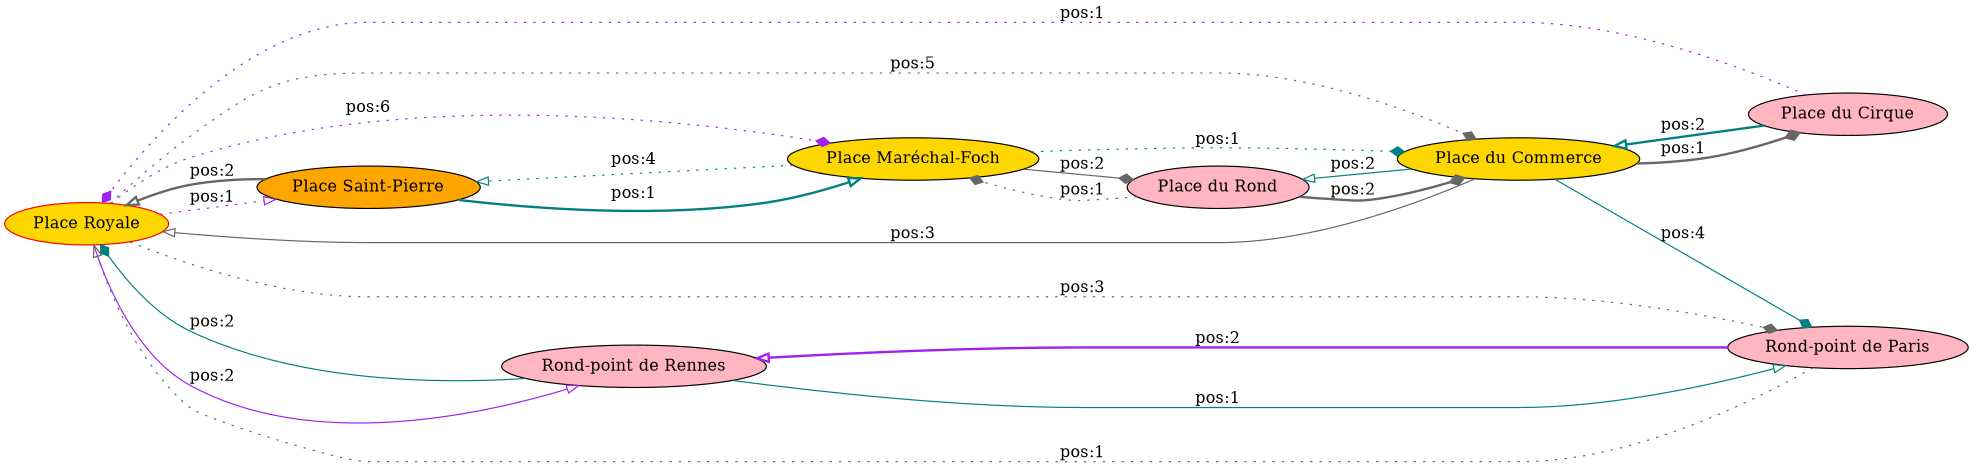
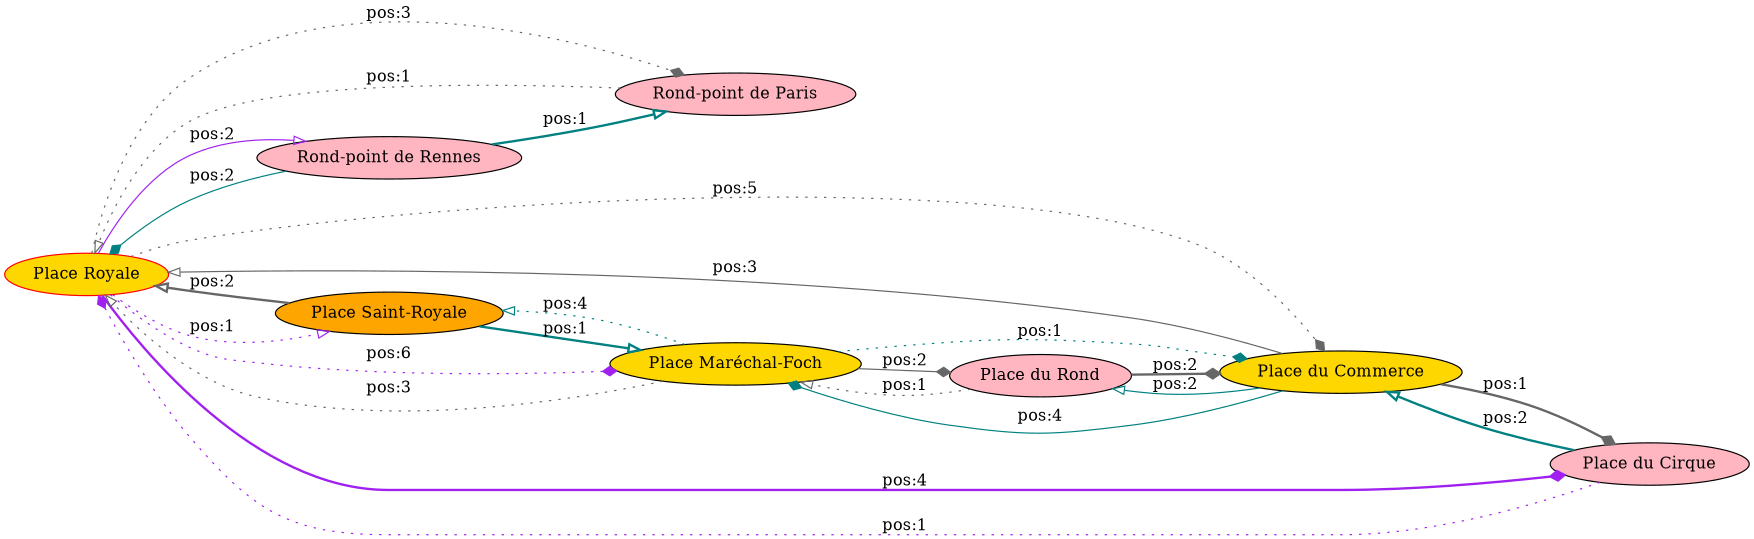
(369, 187) -> (389, 313)
(1059, 199) -> (891, 395)
(1677, 250) -> (1042, 433)
(1248, 347) -> none
(1254, 408) -> (574, 131)
none -> (374, 410)
none -> (791, 490)
